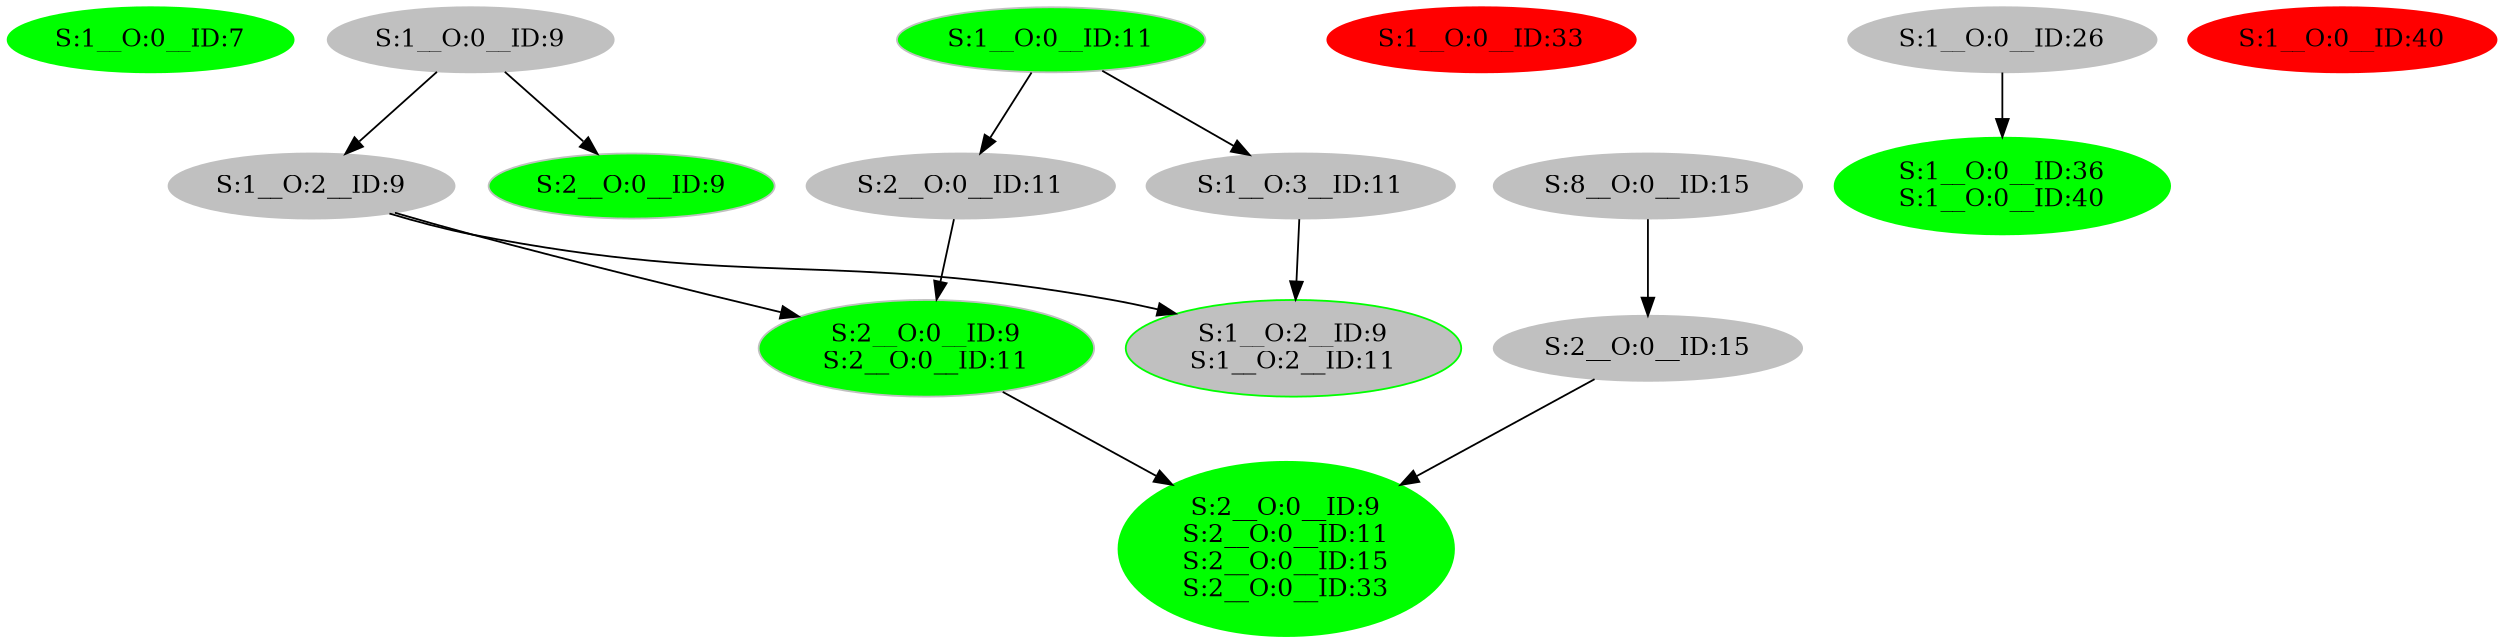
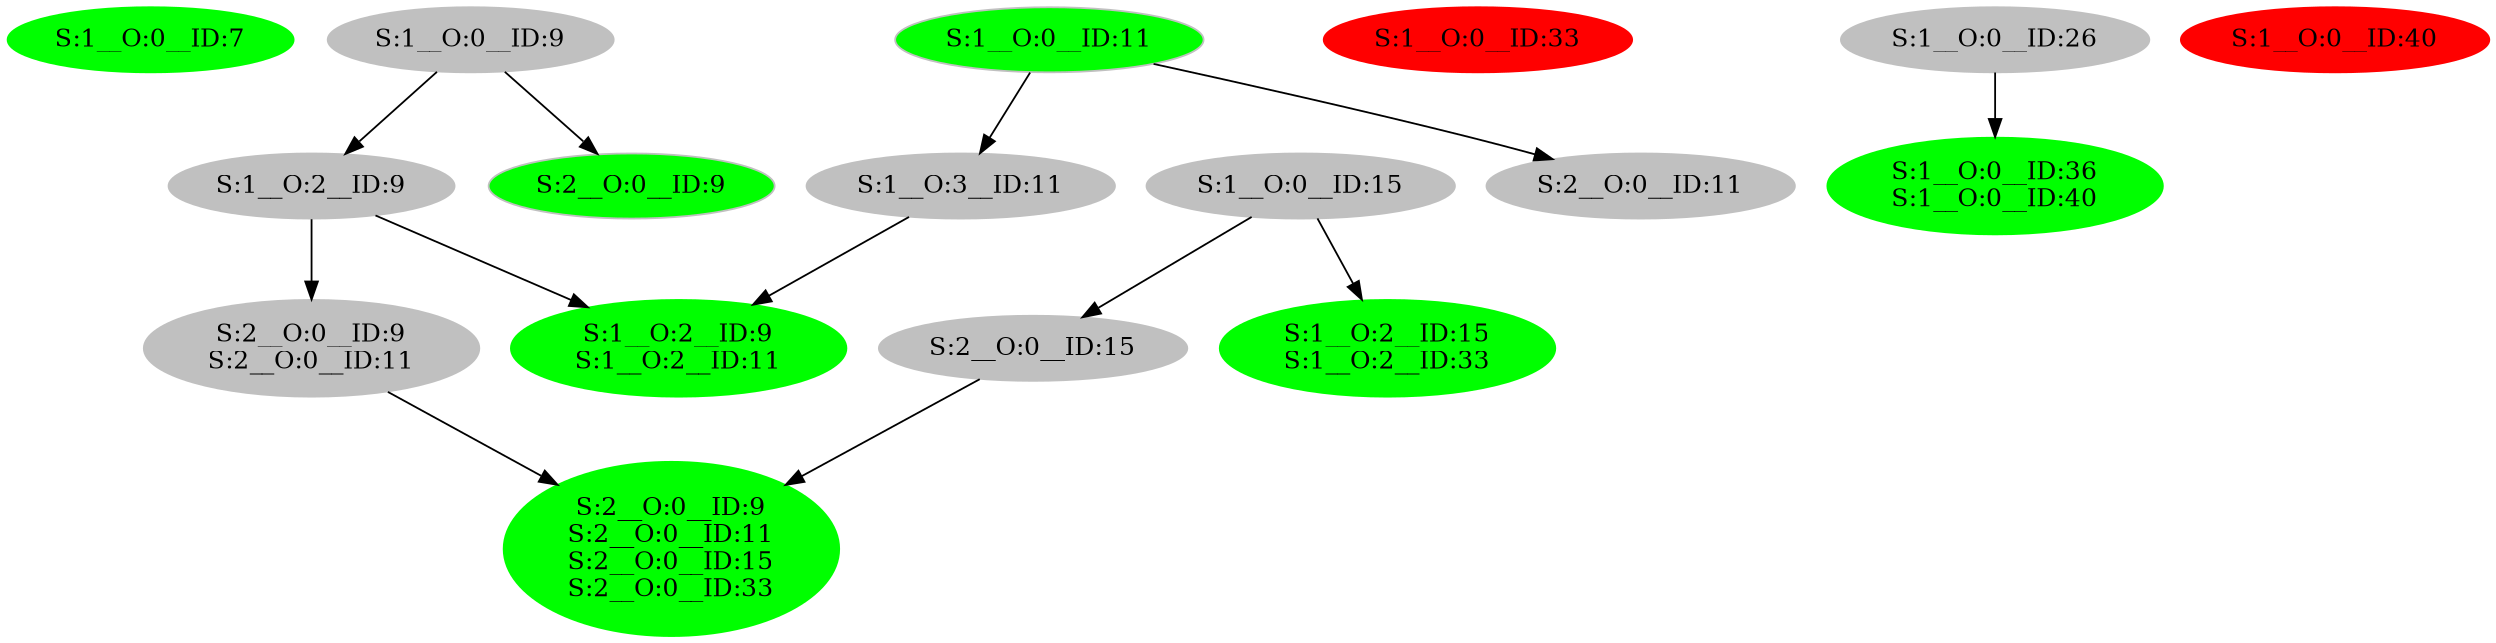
(1648, 186) -> (1301, 186)
(947, 250) -> none
(926, 348) -> (312, 348)
(1293, 348) -> (679, 348)
none -> (1388, 348)
